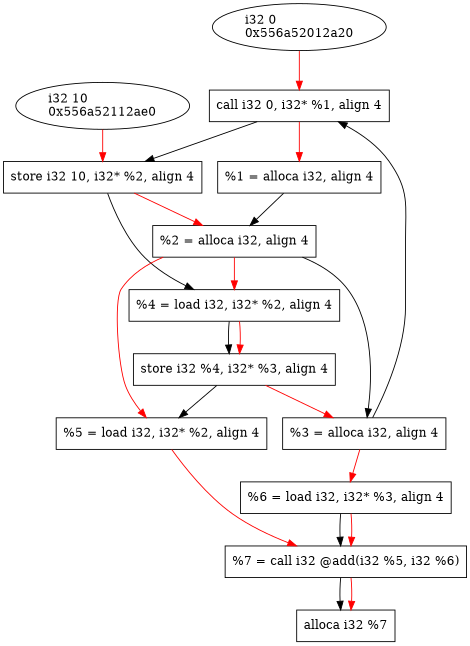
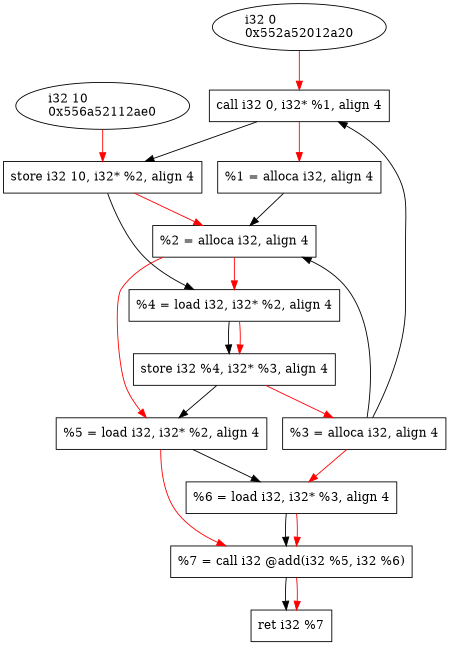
(299, 27) -> (299, 27)
(363, 319) -> (365, 328)
none -> (222, 464)
(346, 626) -> (291, 626)
